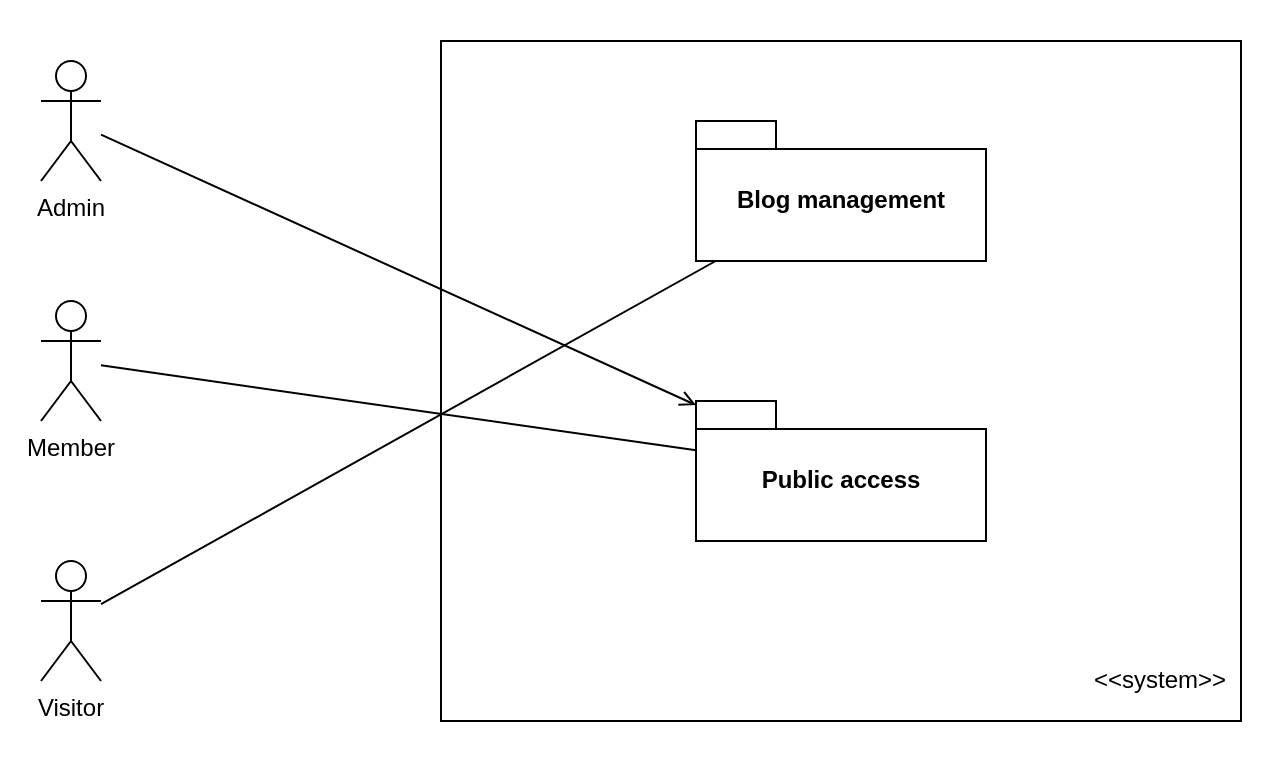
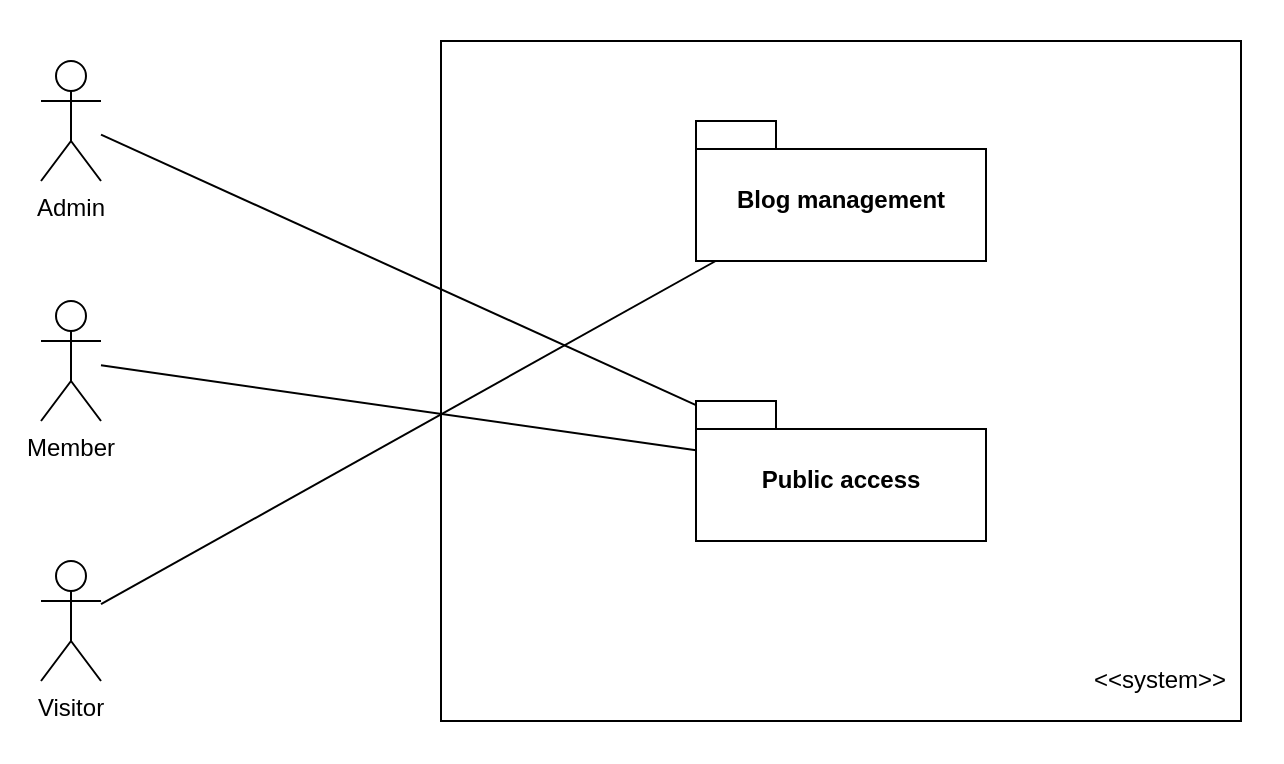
(688, 402) -> (690, 402)
